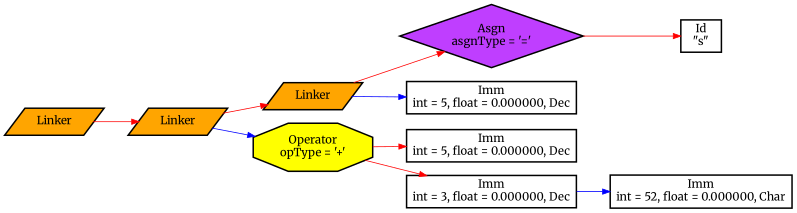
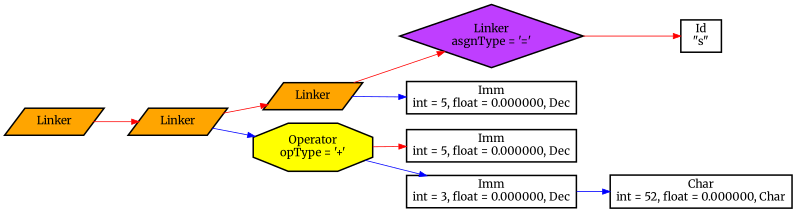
(491, 36) -> (491, 36)
(392, 167) -> (392, 167)
(701, 192) -> (701, 192)
